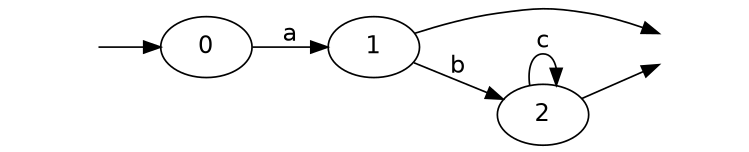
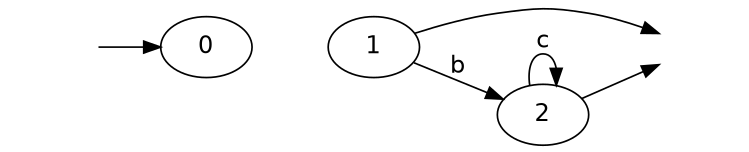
(282, 47) -> none
